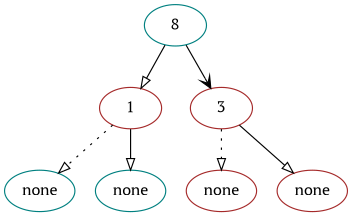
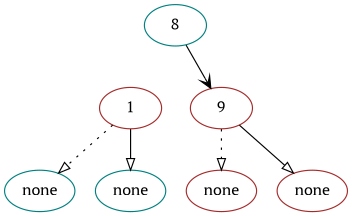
(156, 62) -> none
(221, 108) -> (221, 108)
